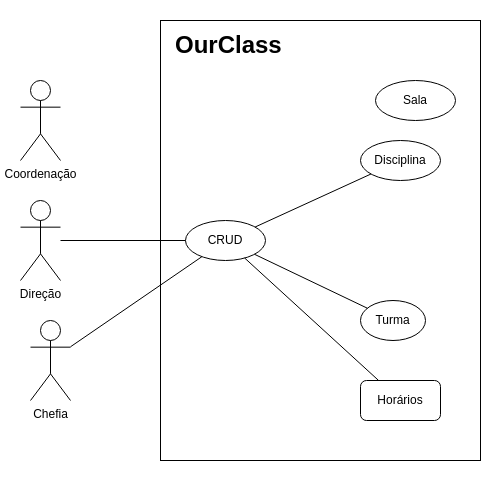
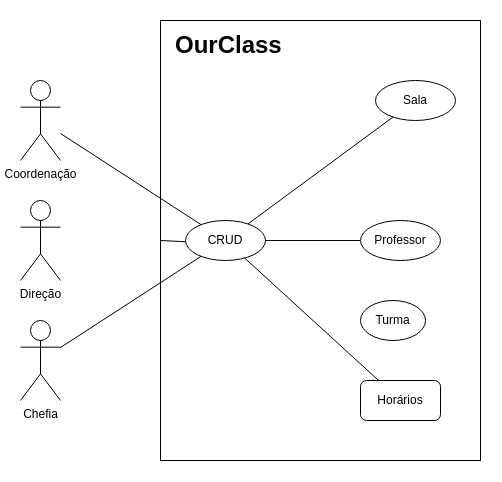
(401, 161) -> none
none -> (321, 171)
none -> (130, 179)
(313, 201) -> none
(110, 241) -> none
none -> (313, 241)
none -> (401, 241)
(310, 281) -> (184, 242)
(51, 361) -> (41, 361)
